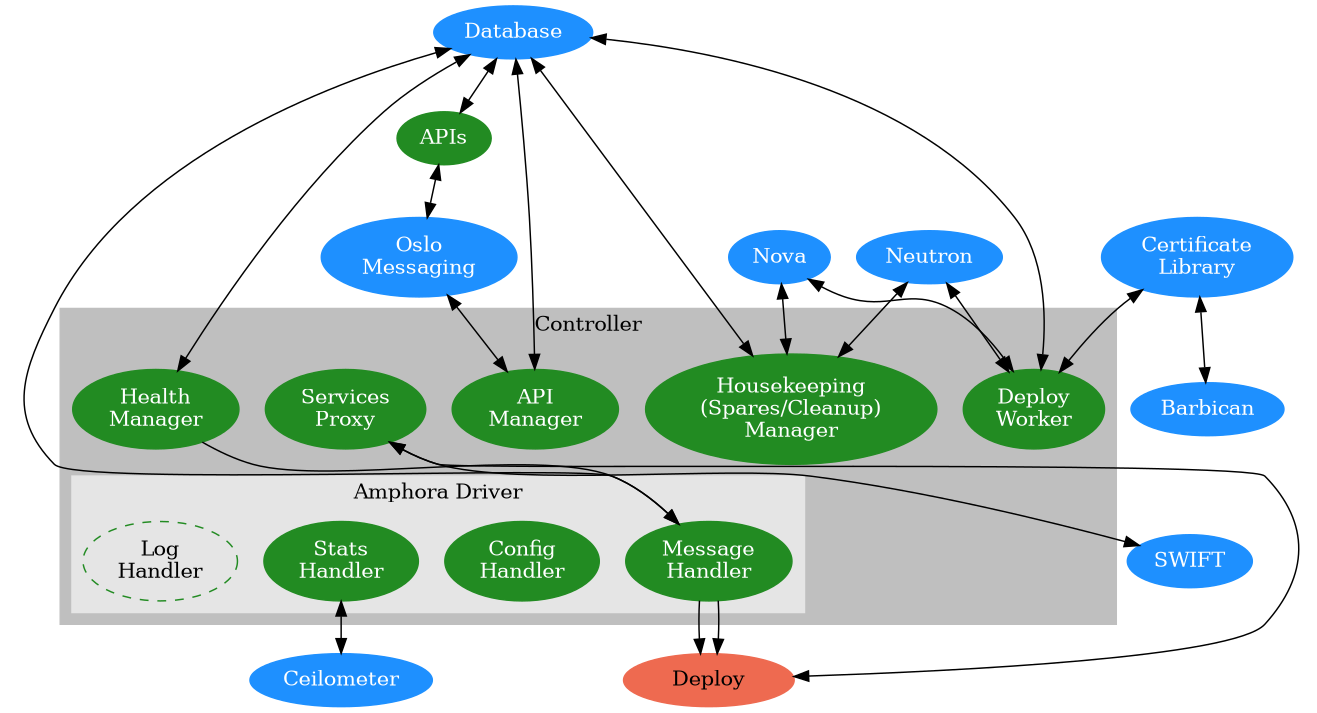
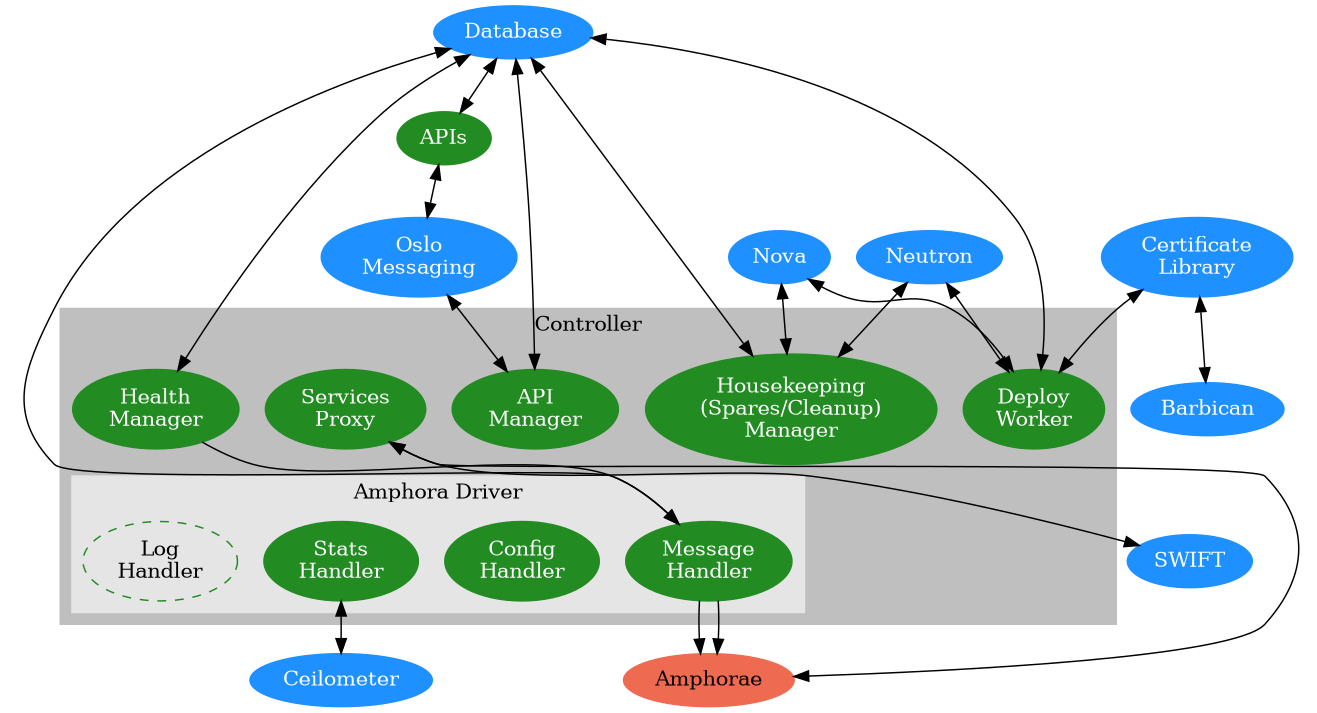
(709, 680) -> (709, 680)
